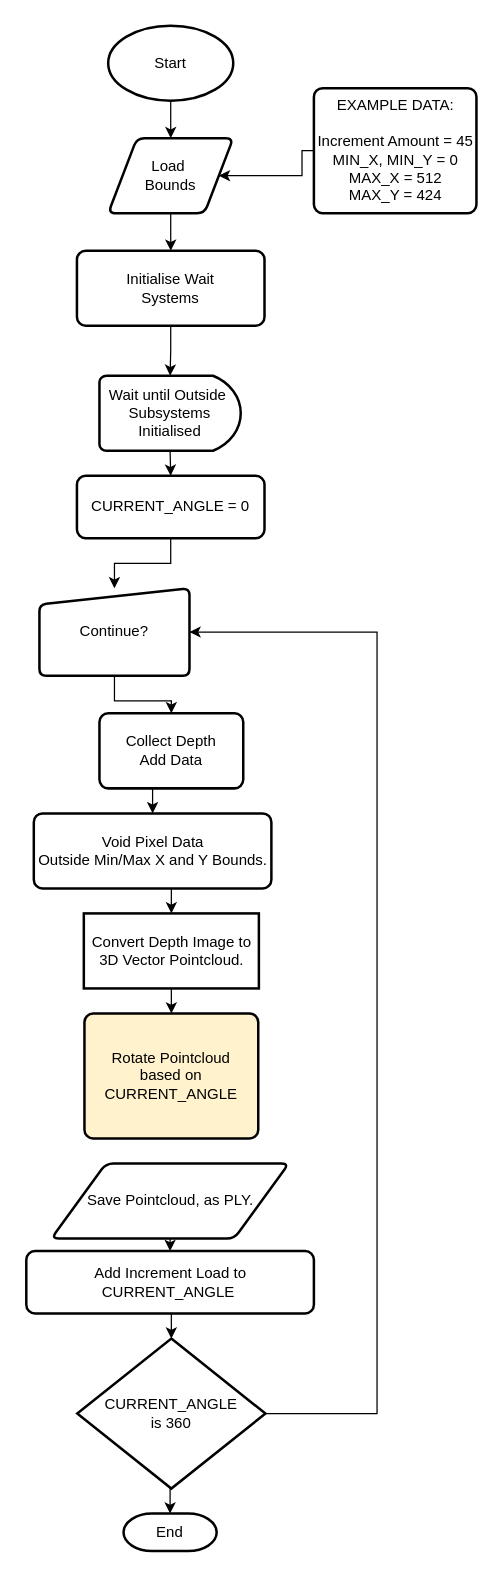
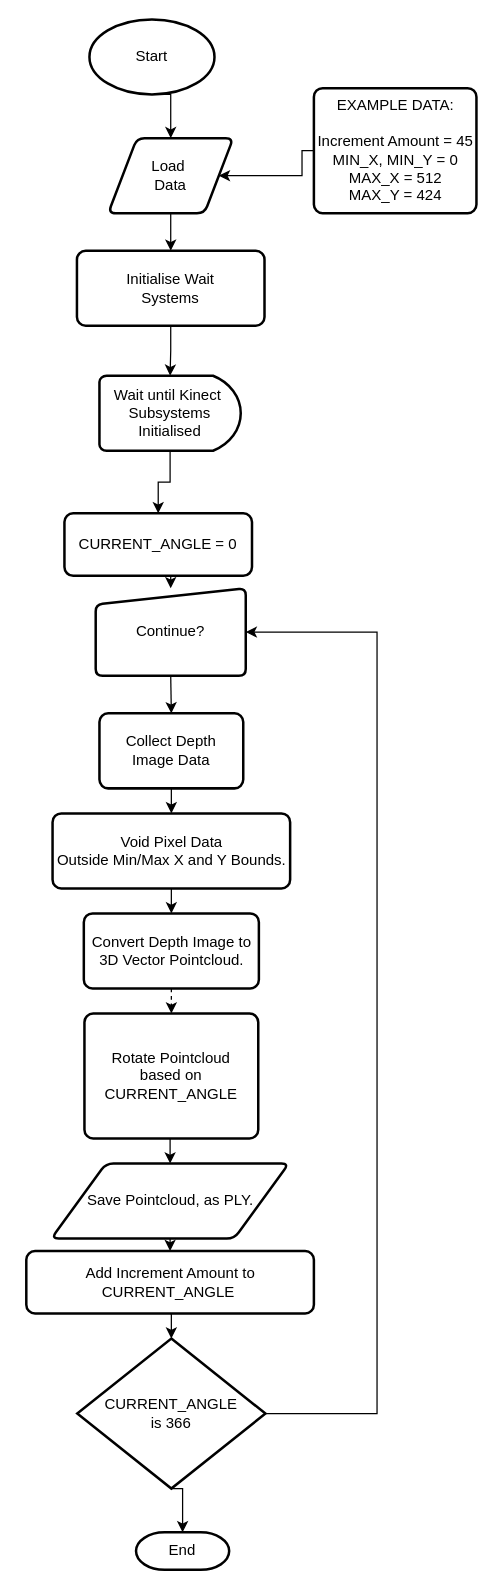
(171, 63) -> (152, 57)
(171, 176) -> (171, 176)
(170, 413) -> (170, 413)
(171, 507) -> (158, 544)
(114, 632) -> (171, 632)
(171, 751) -> (171, 751)
(153, 851) -> (171, 851)
(171, 951) -> (171, 951)
(171, 997) -> (171, 997)
(171, 1076) -> (171, 1076)
none -> (170, 1146)
(171, 1282) -> (171, 1282)
(171, 1413) -> (171, 1413)
(170, 1532) -> (183, 1551)
